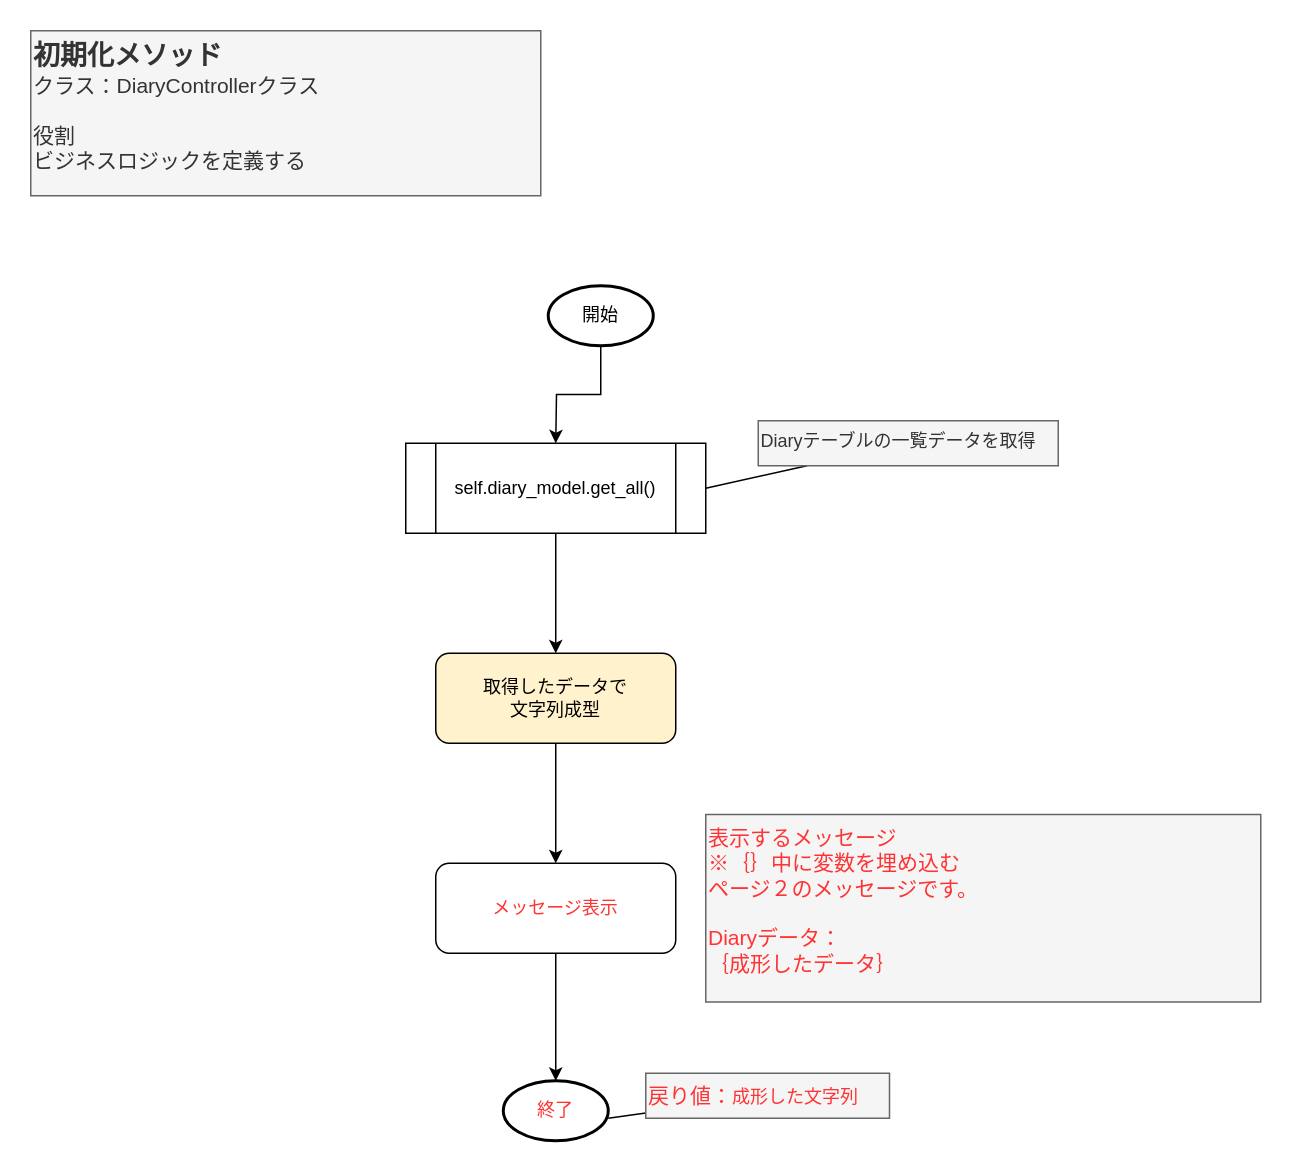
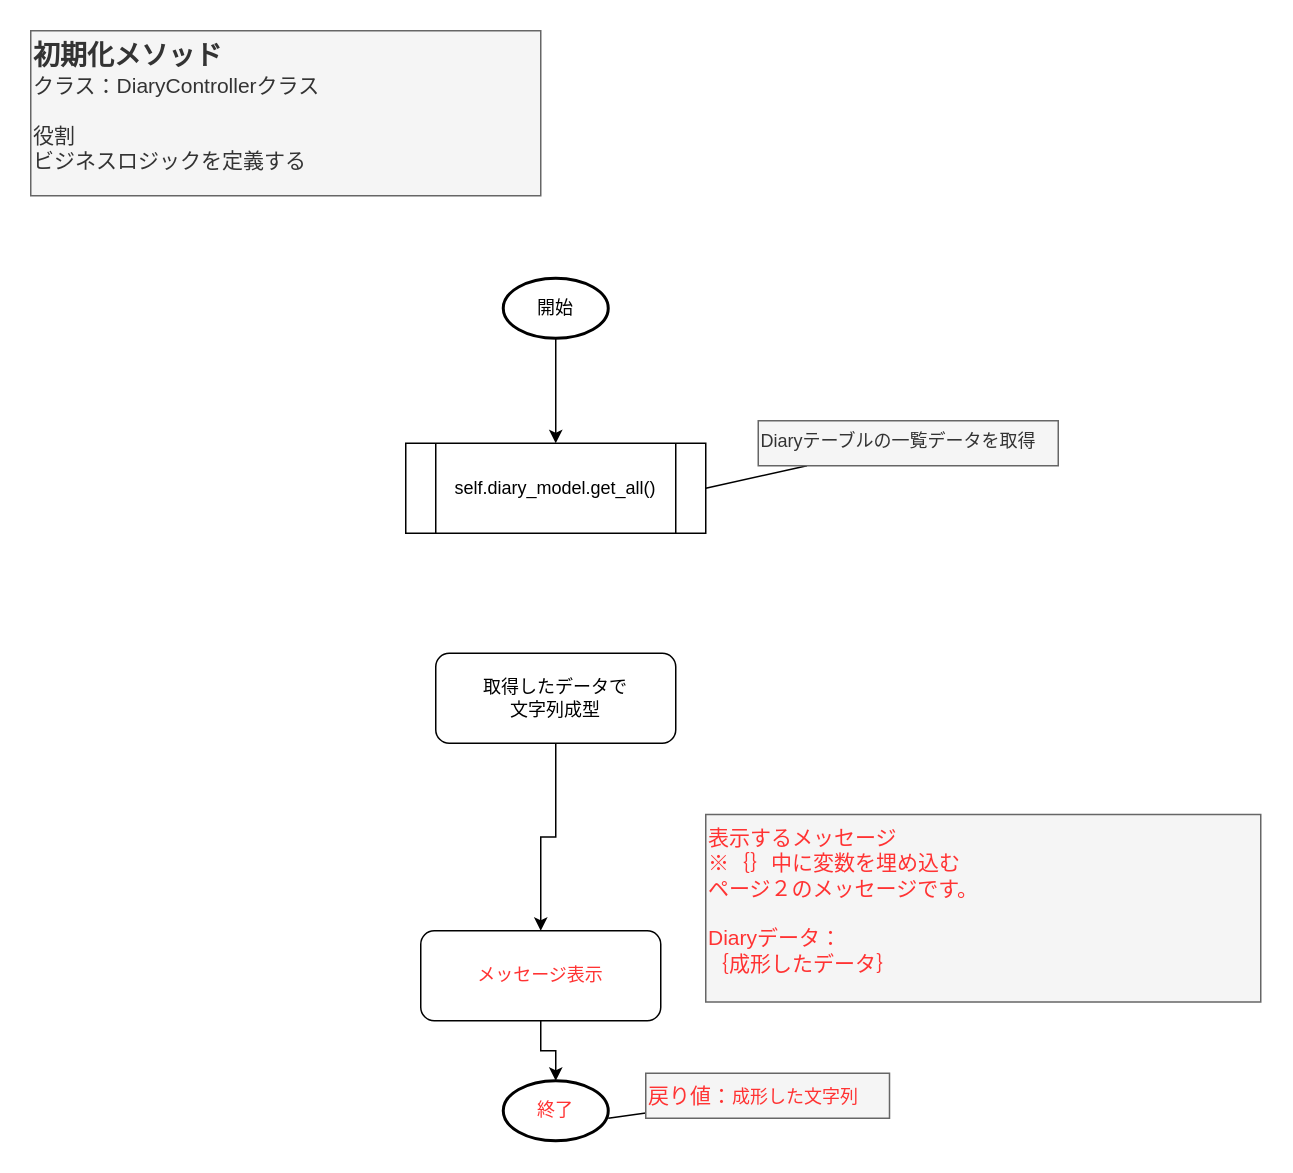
(601, 316) -> (556, 308)
(556, 588) -> none
(556, 698) -> (556, 698)
(556, 908) -> (541, 976)
